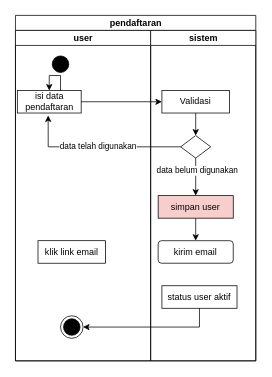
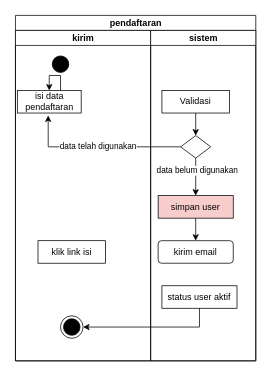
(83, 38) -> (83, 38)
(118, 102) -> none
(72, 252) -> (72, 252)
